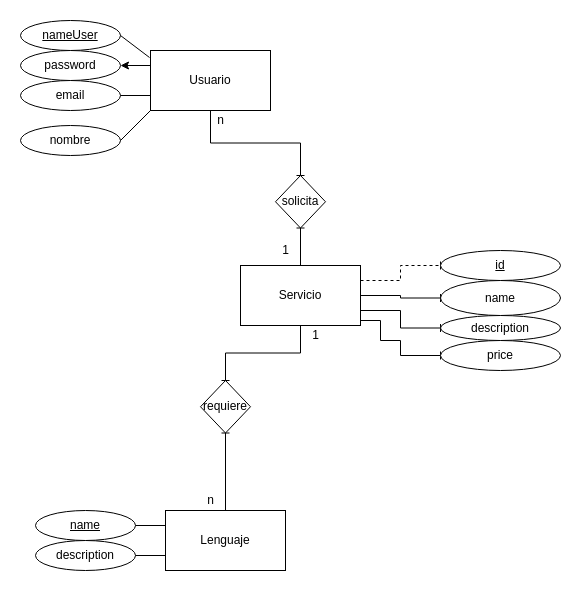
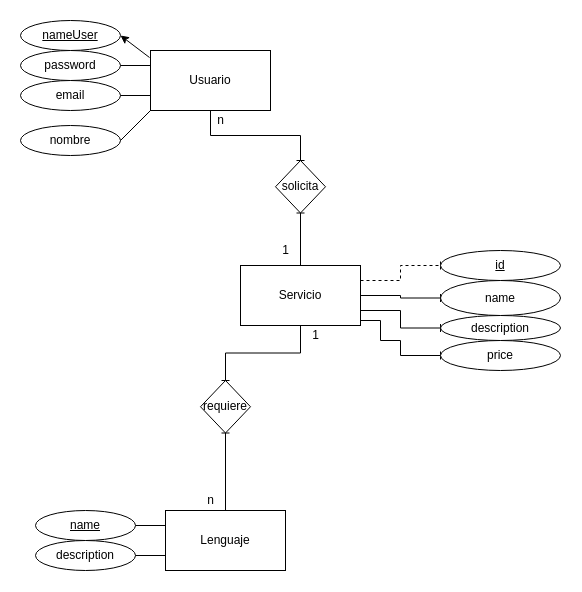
(124, 38) -> (126, 40)
(129, 66) -> (127, 66)
(301, 202) -> (301, 187)
